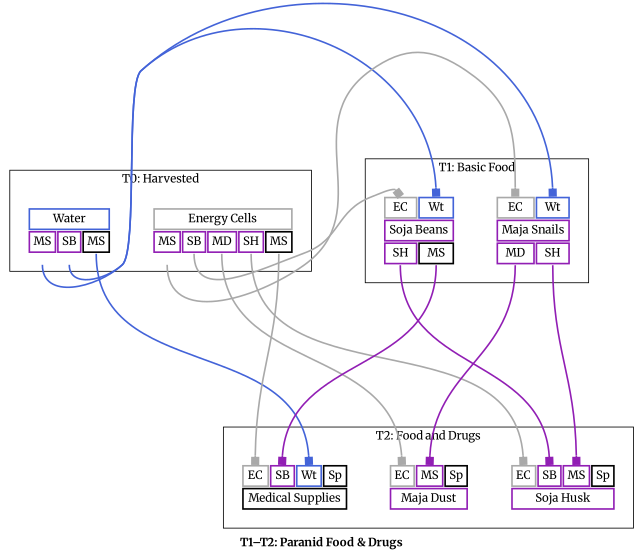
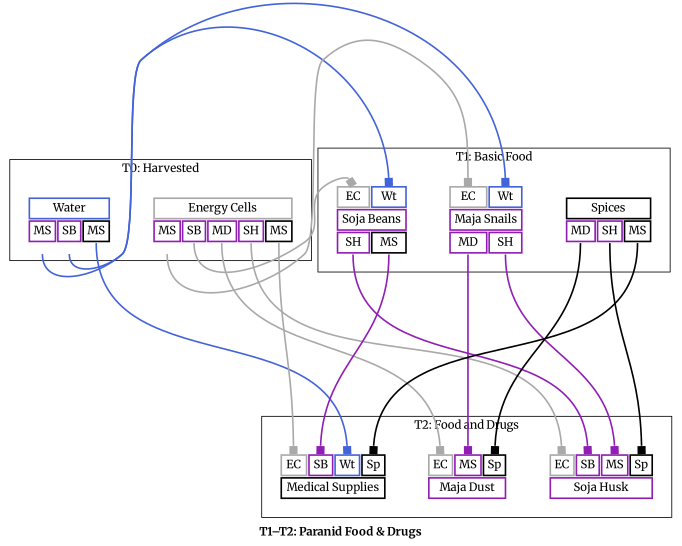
none -> (608, 219)
